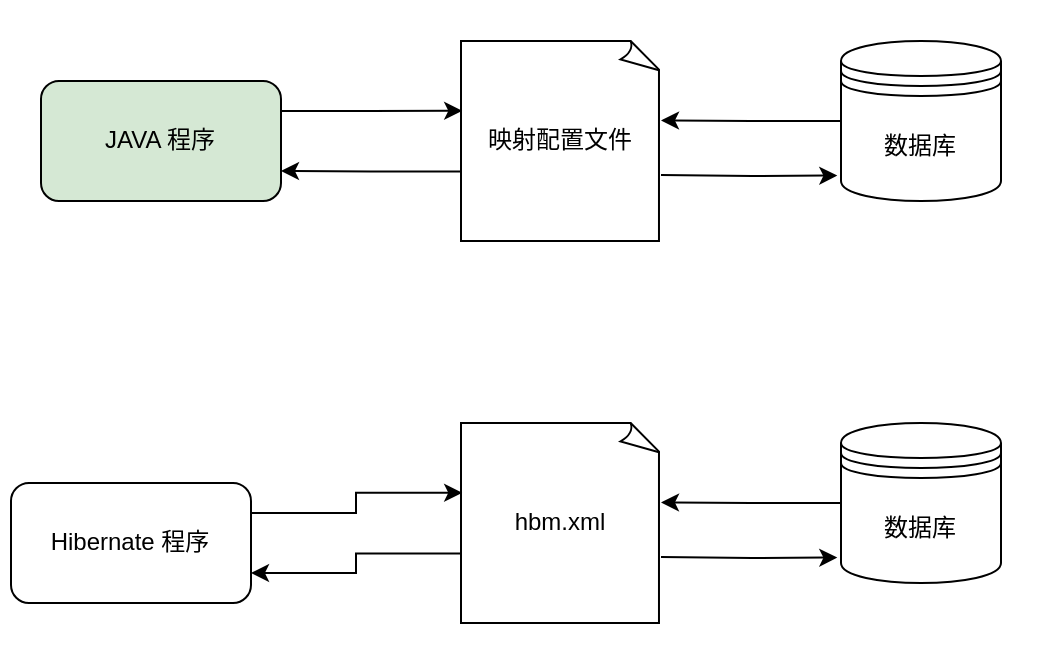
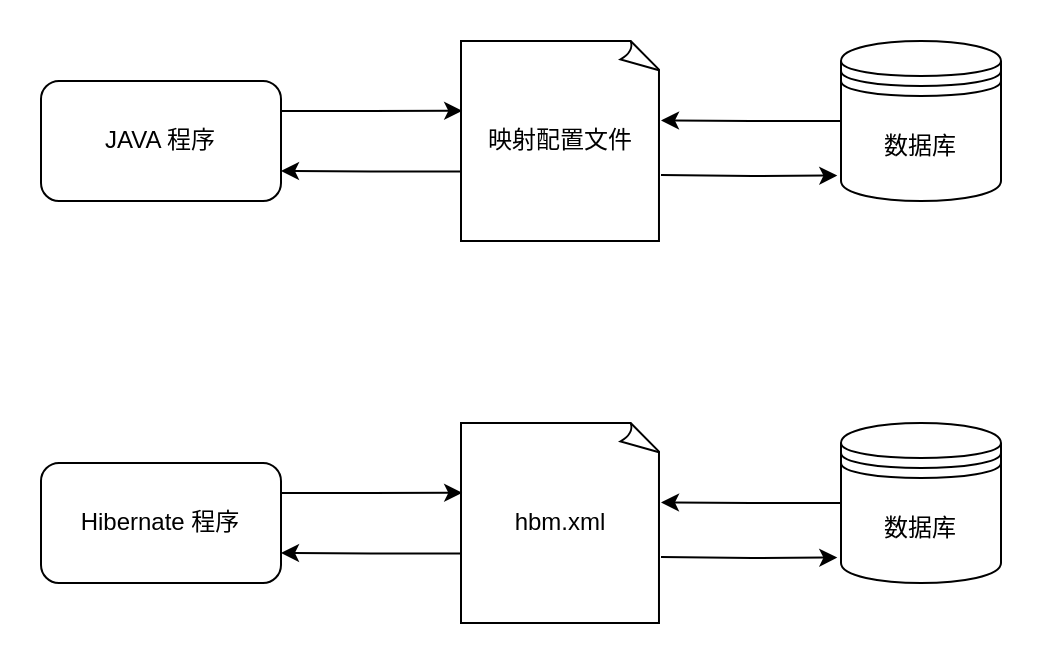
(161, 141) -> (161, 141)
(131, 543) -> (161, 523)
